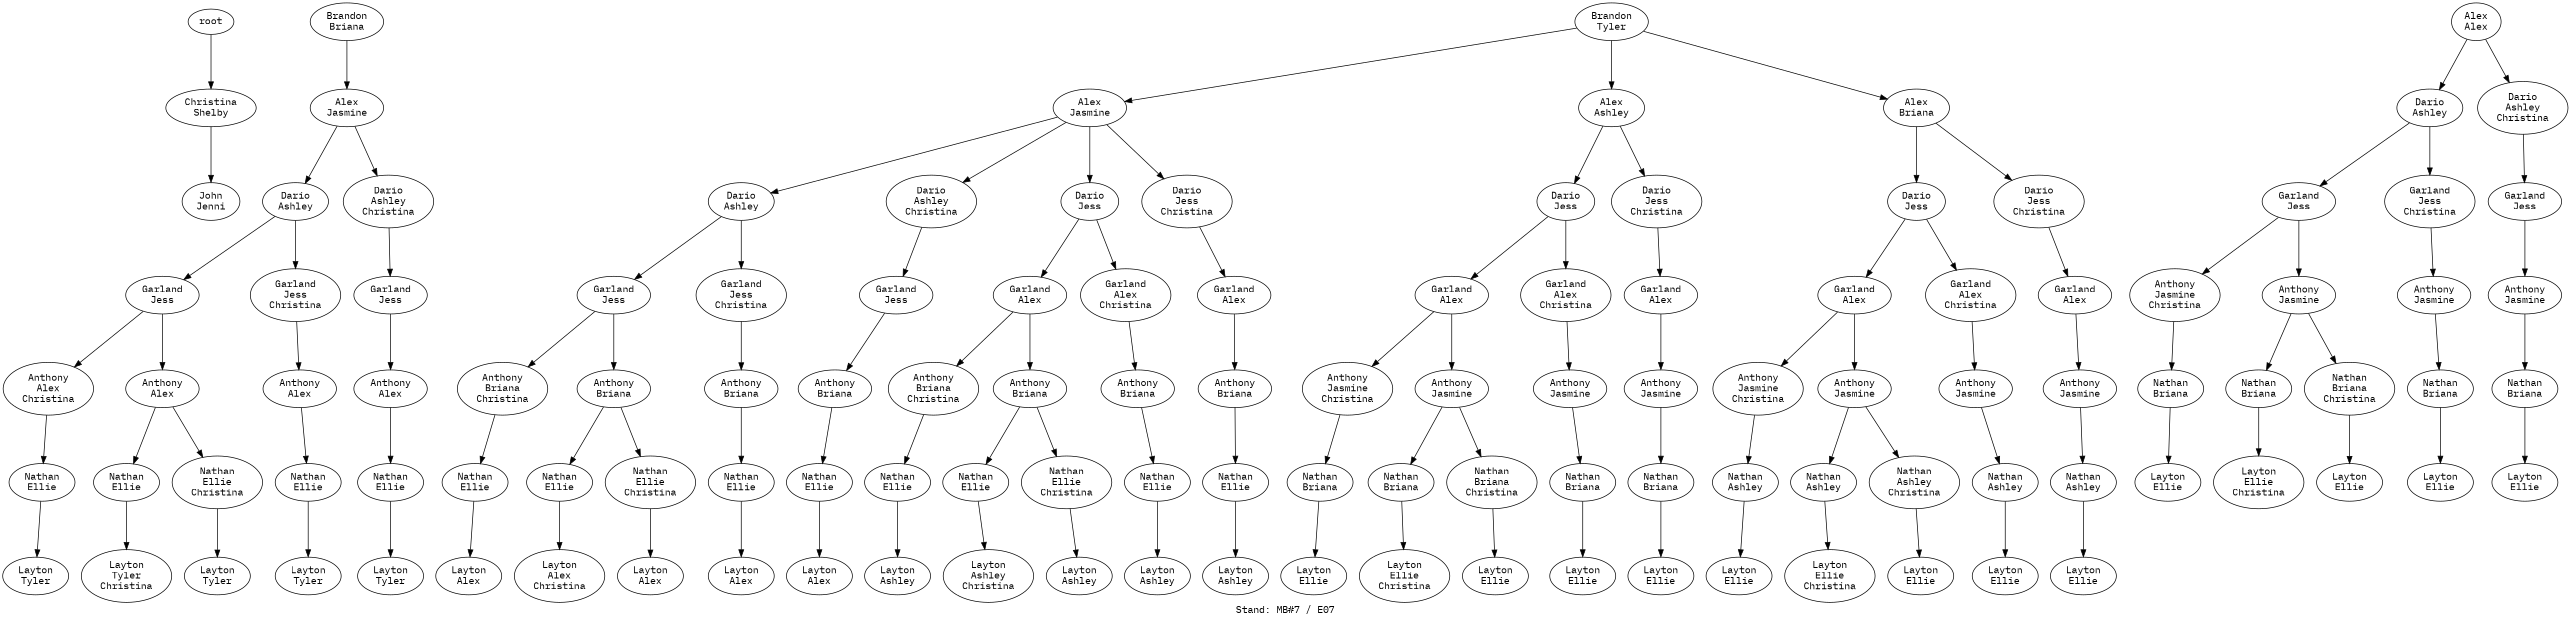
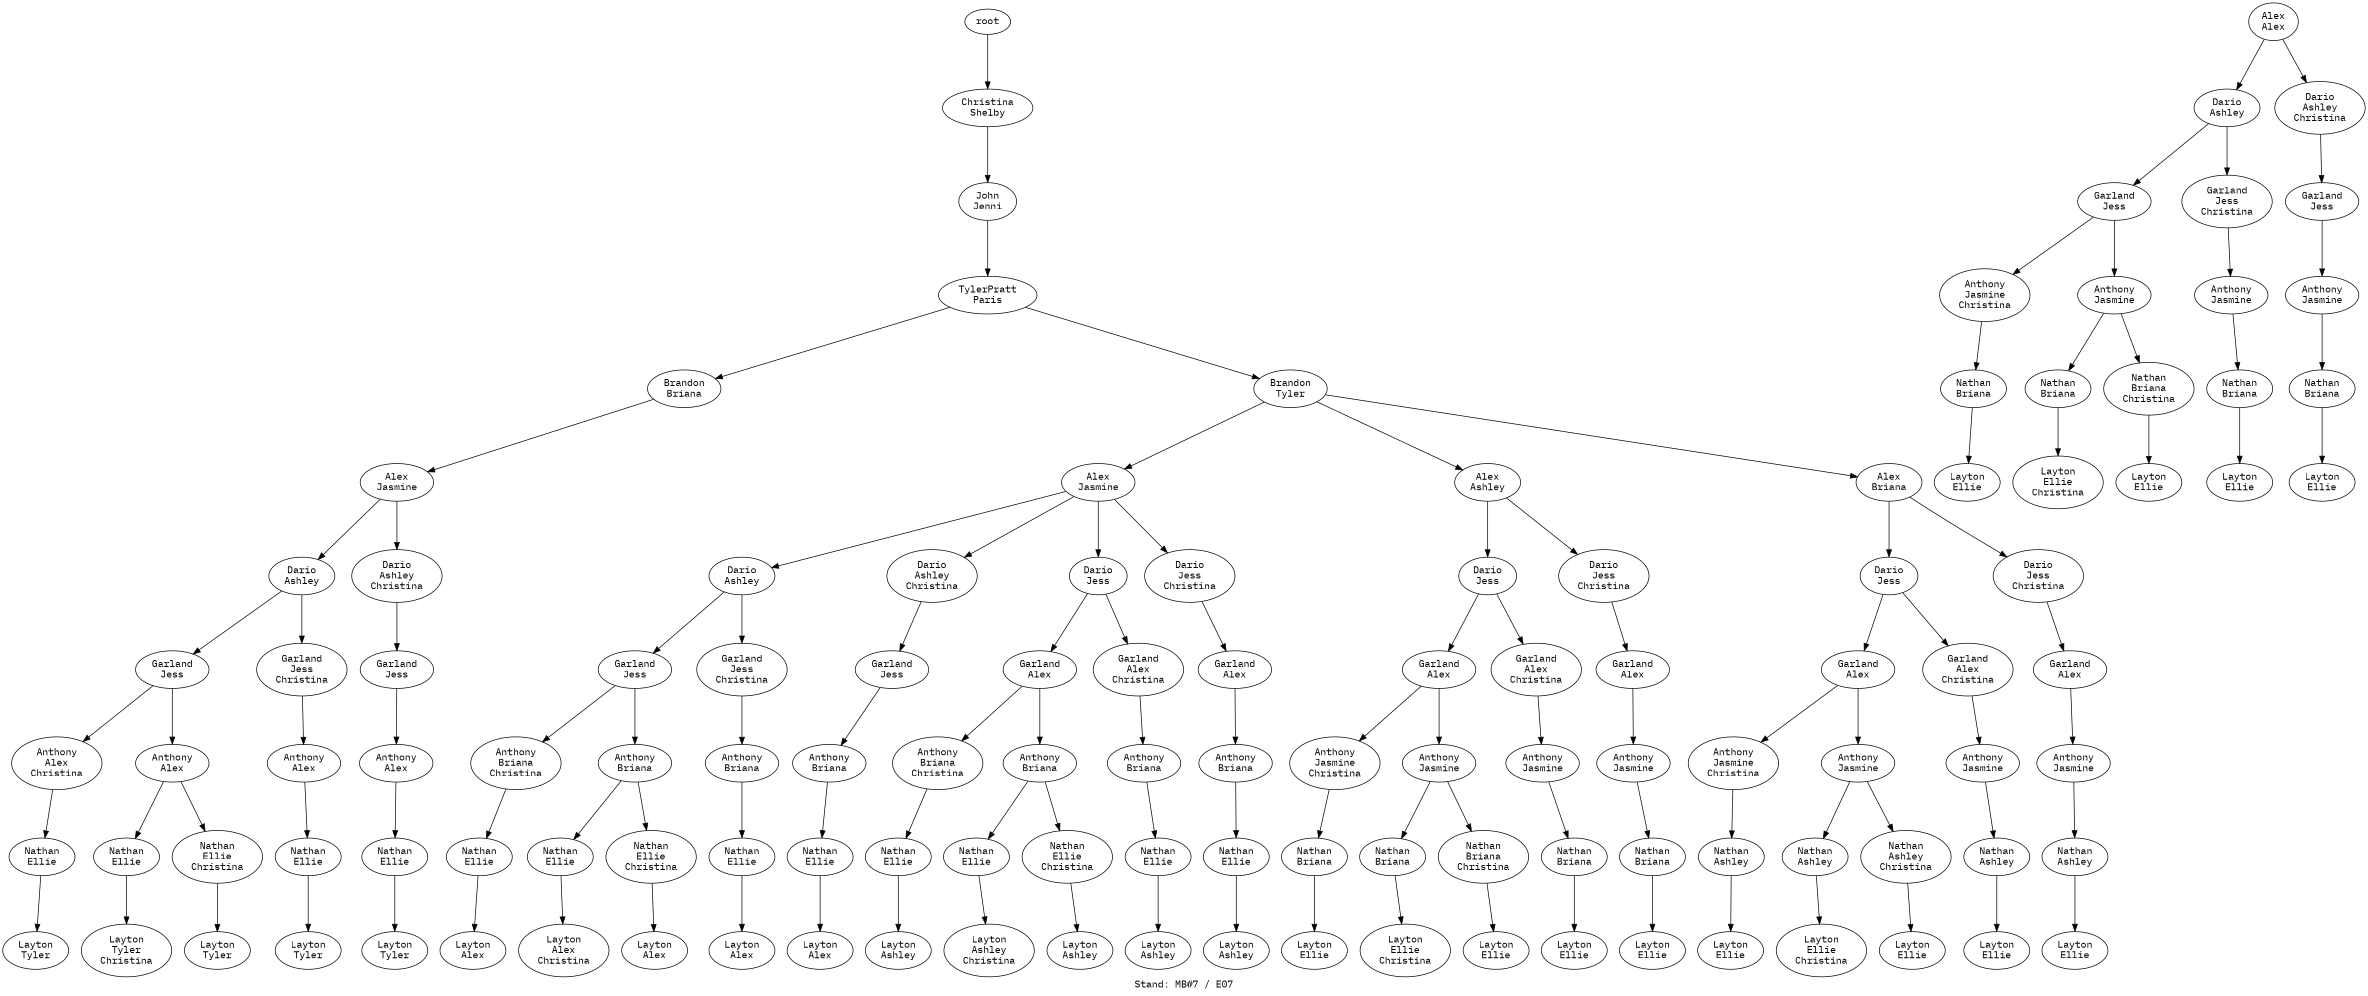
none -> (988, 295)
